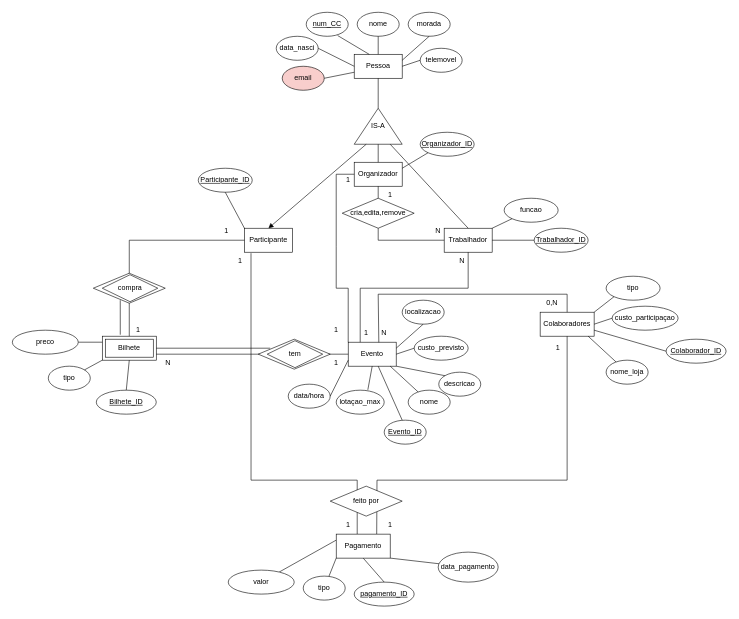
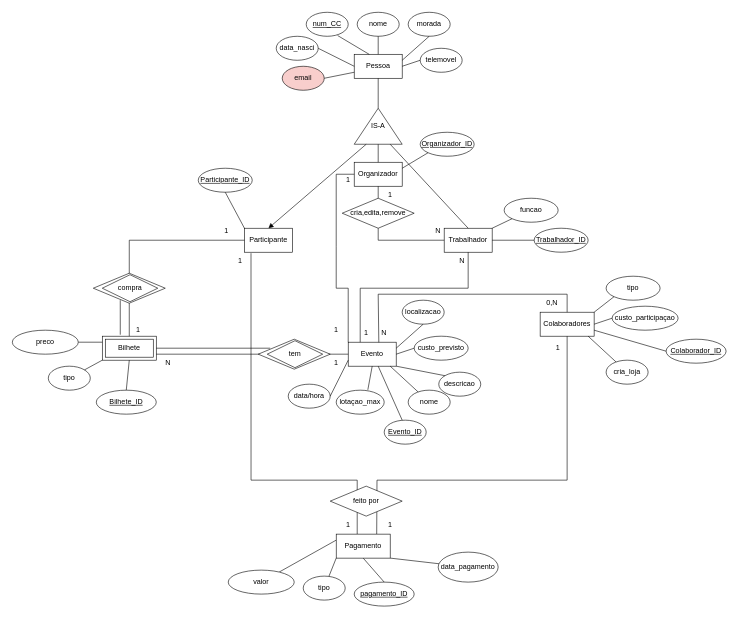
(627, 372) -> (627, 372)
